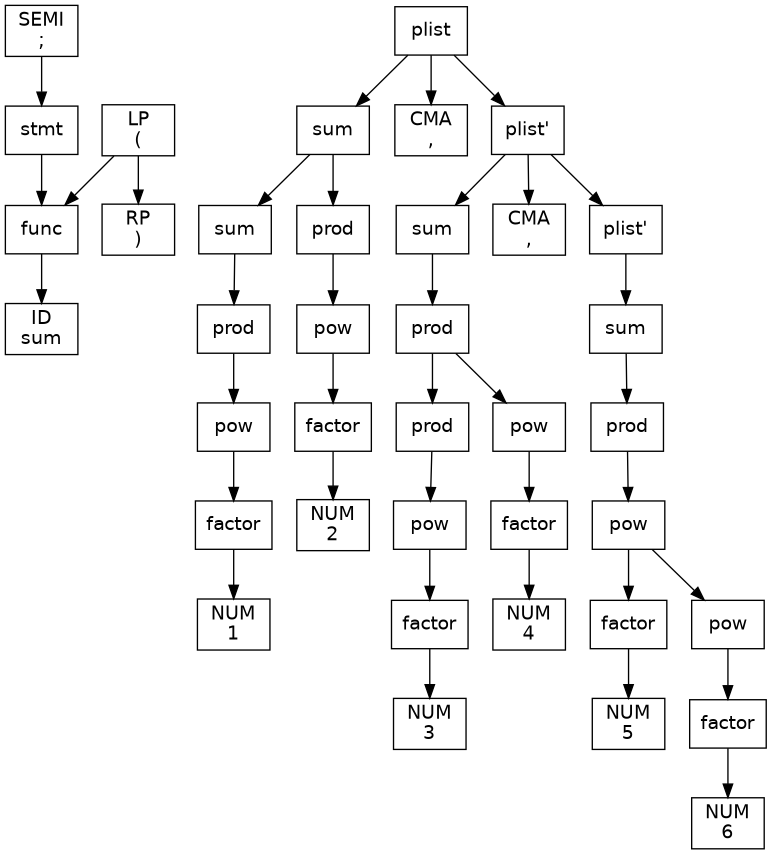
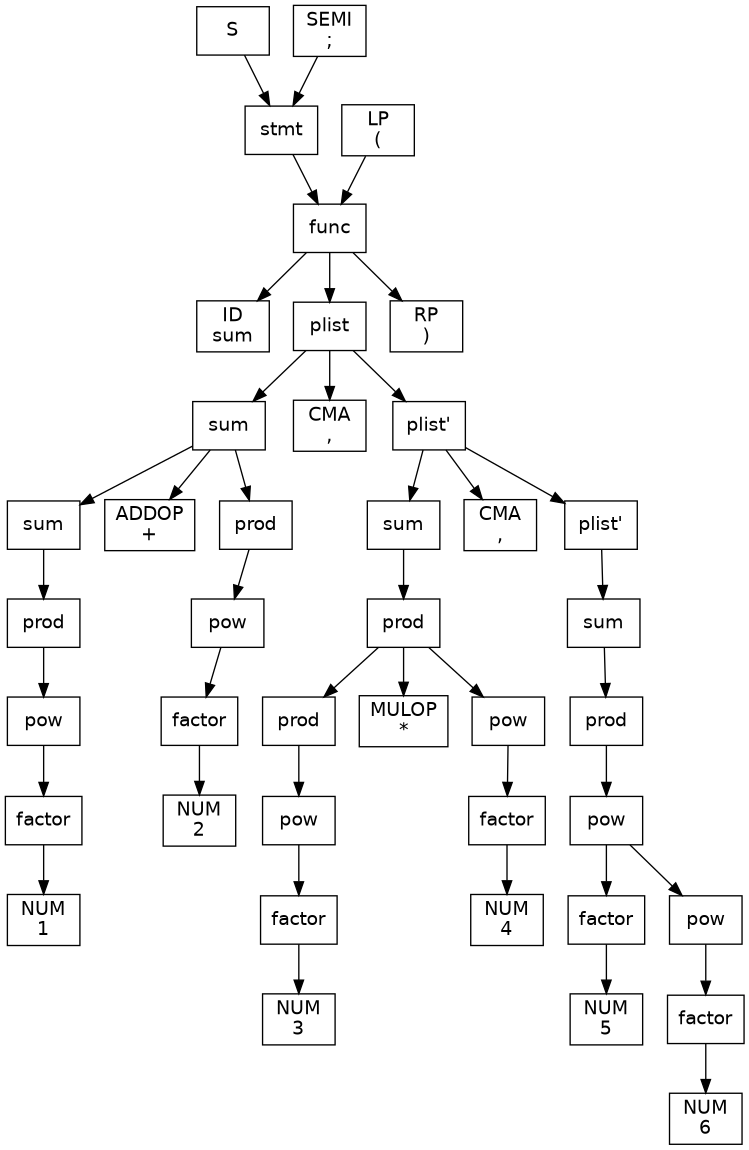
none -> (233, 31)
(138, 173) -> (373, 272)
none -> (330, 271)
none -> (150, 525)
none -> (404, 721)
